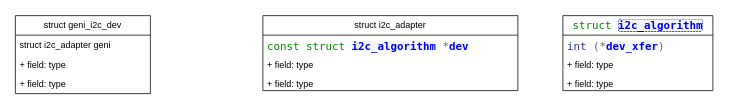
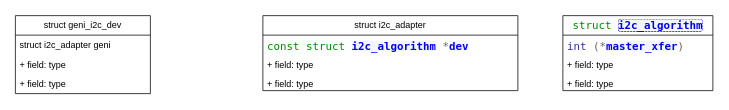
(603, 46) -> (610, 46)
